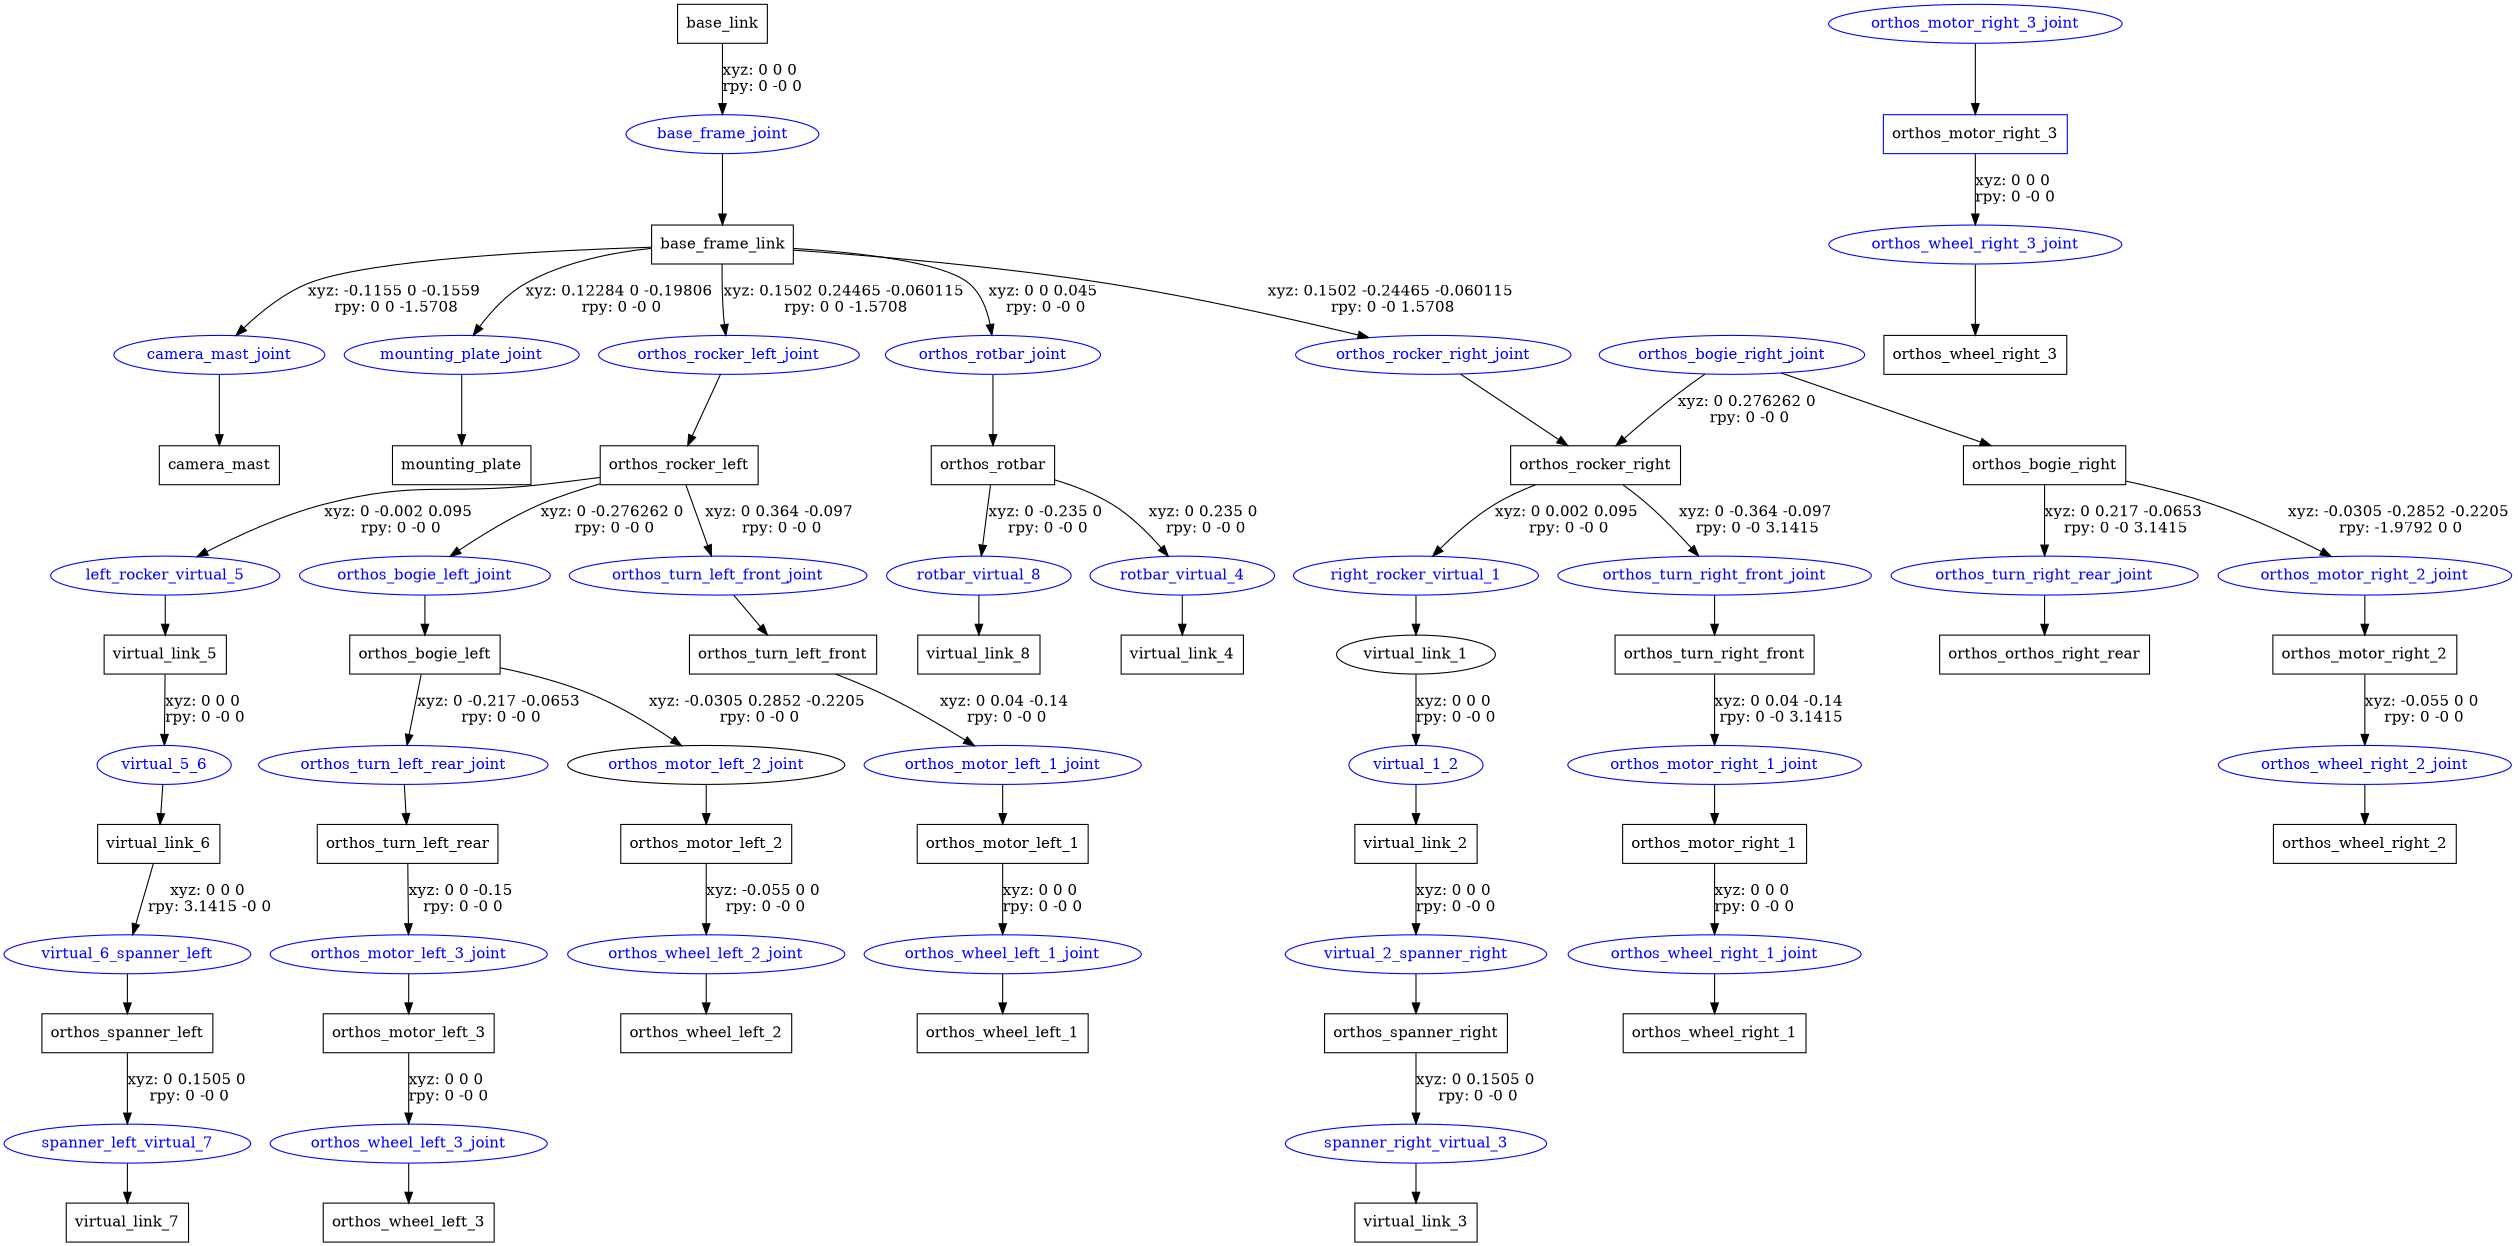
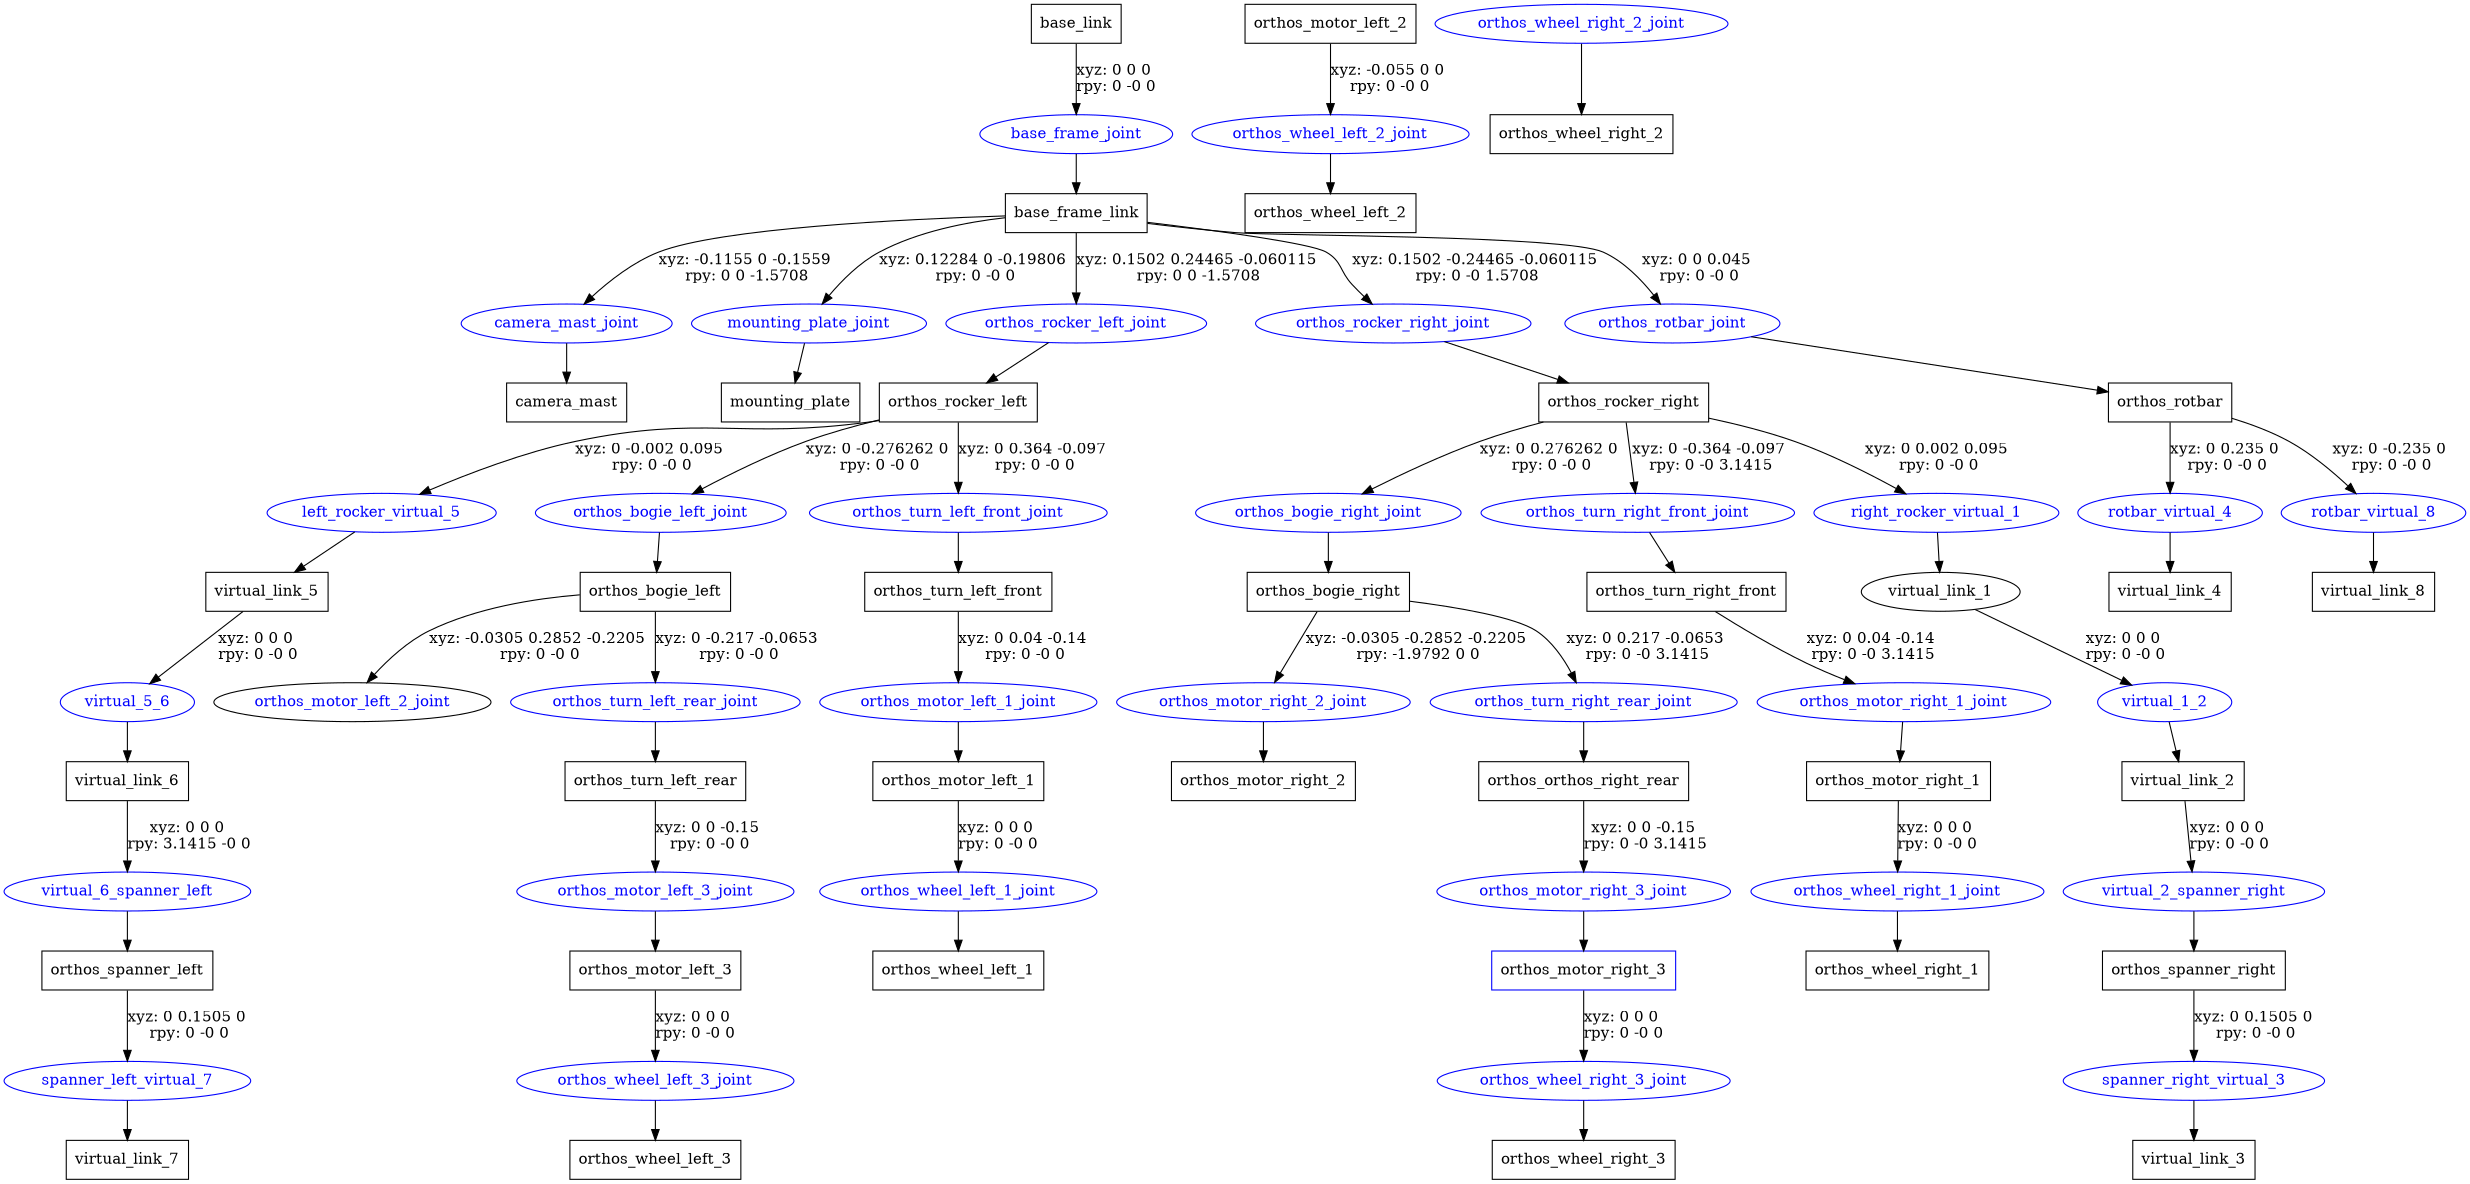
(1664, 405) -> (1456, 451)
(2365, 704) -> none
(706, 799) -> none
none -> (1584, 831)
